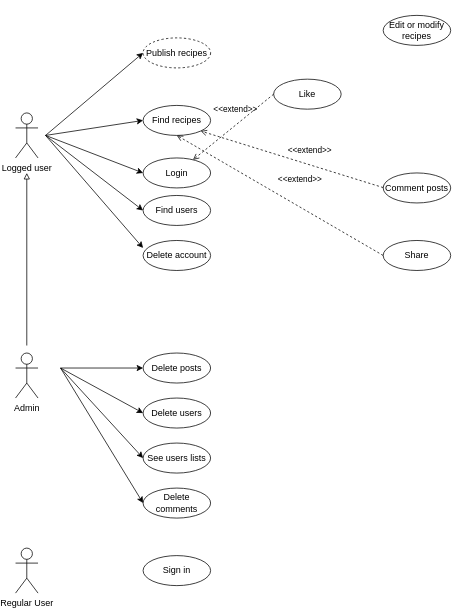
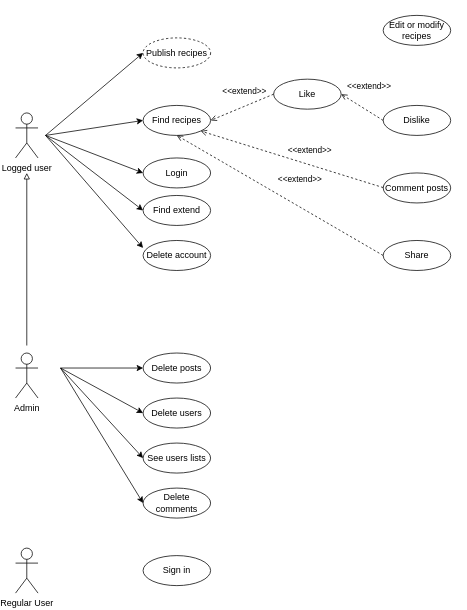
none -> (363, 108)
none -> (417, 120)
(233, 127) -> (242, 107)
(177, 210) -> (177, 210)
